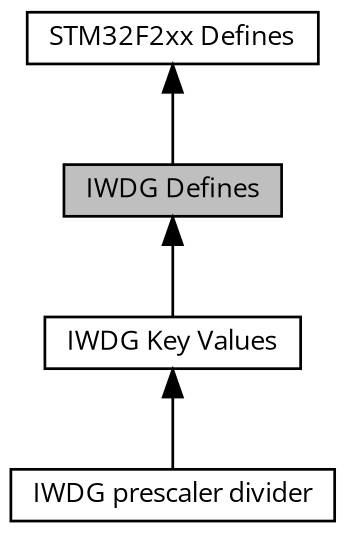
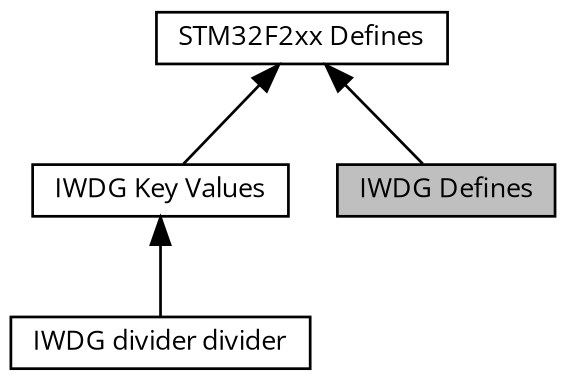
(173, 281) -> (221, 125)
(173, 495) -> (161, 343)
